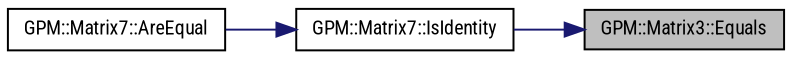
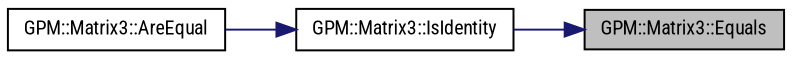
(117, 30) -> (117, 30)
(405, 30) -> (405, 30)
